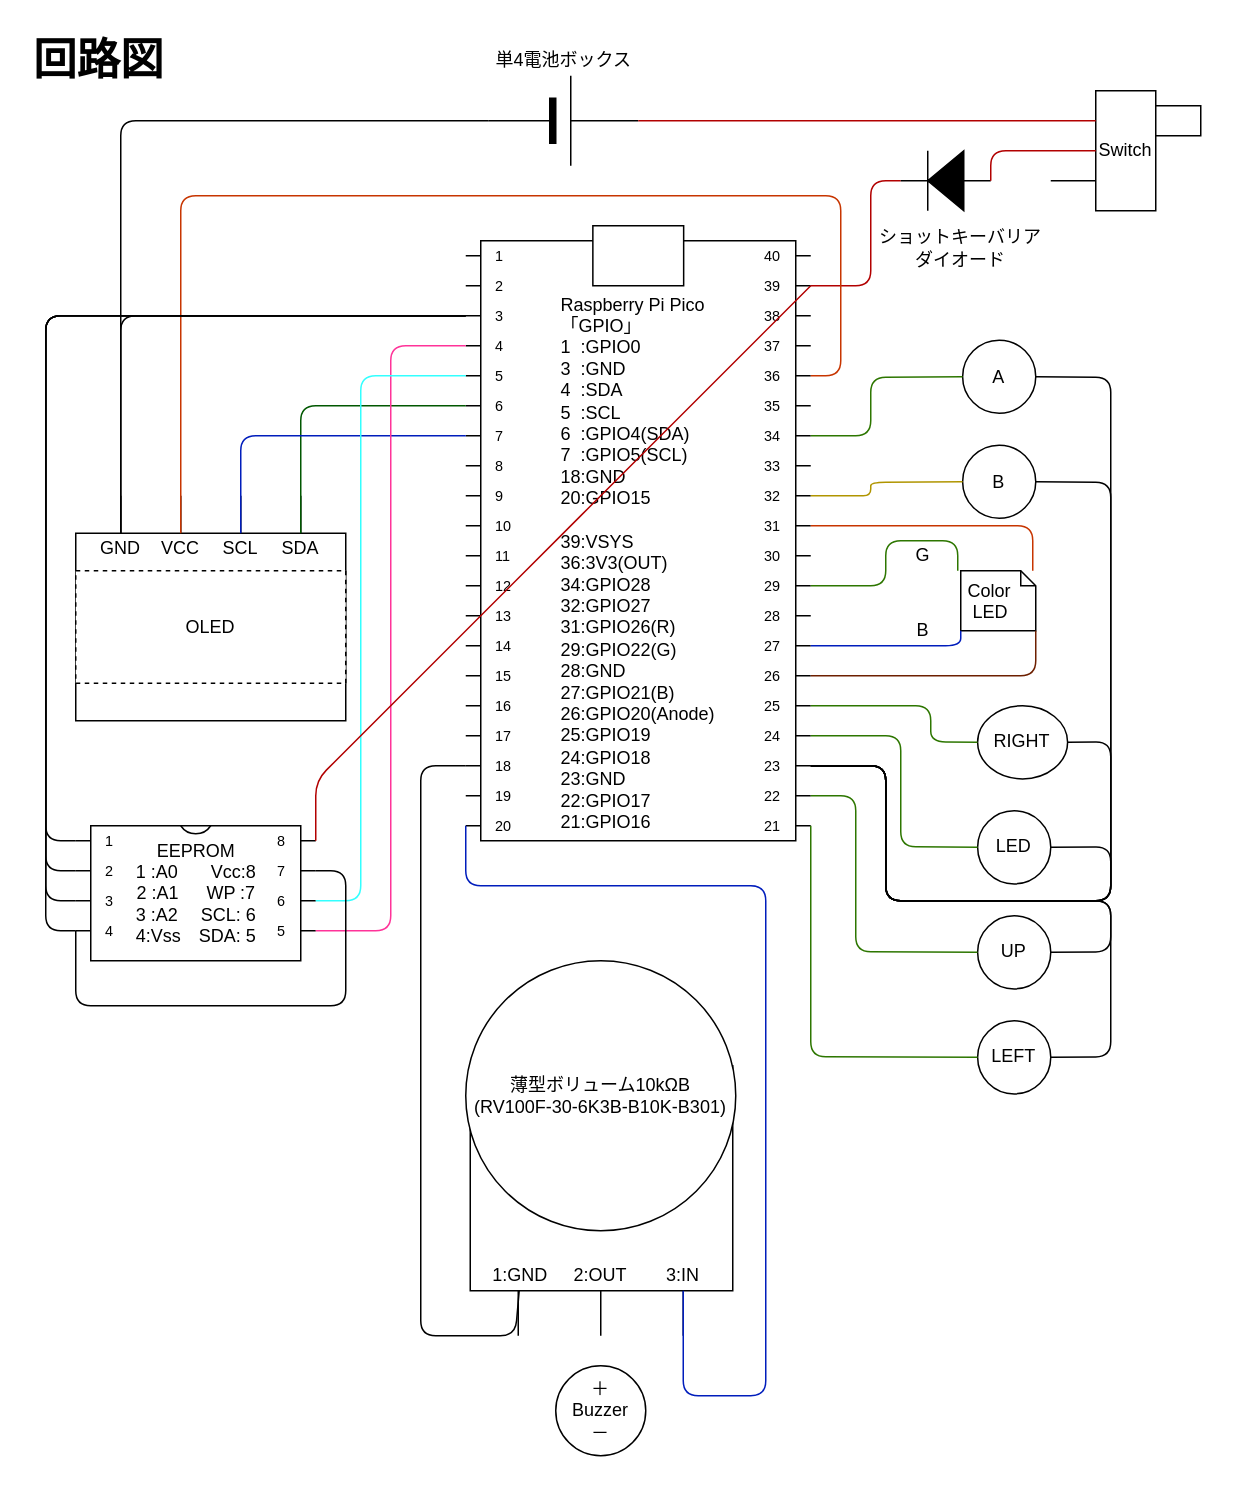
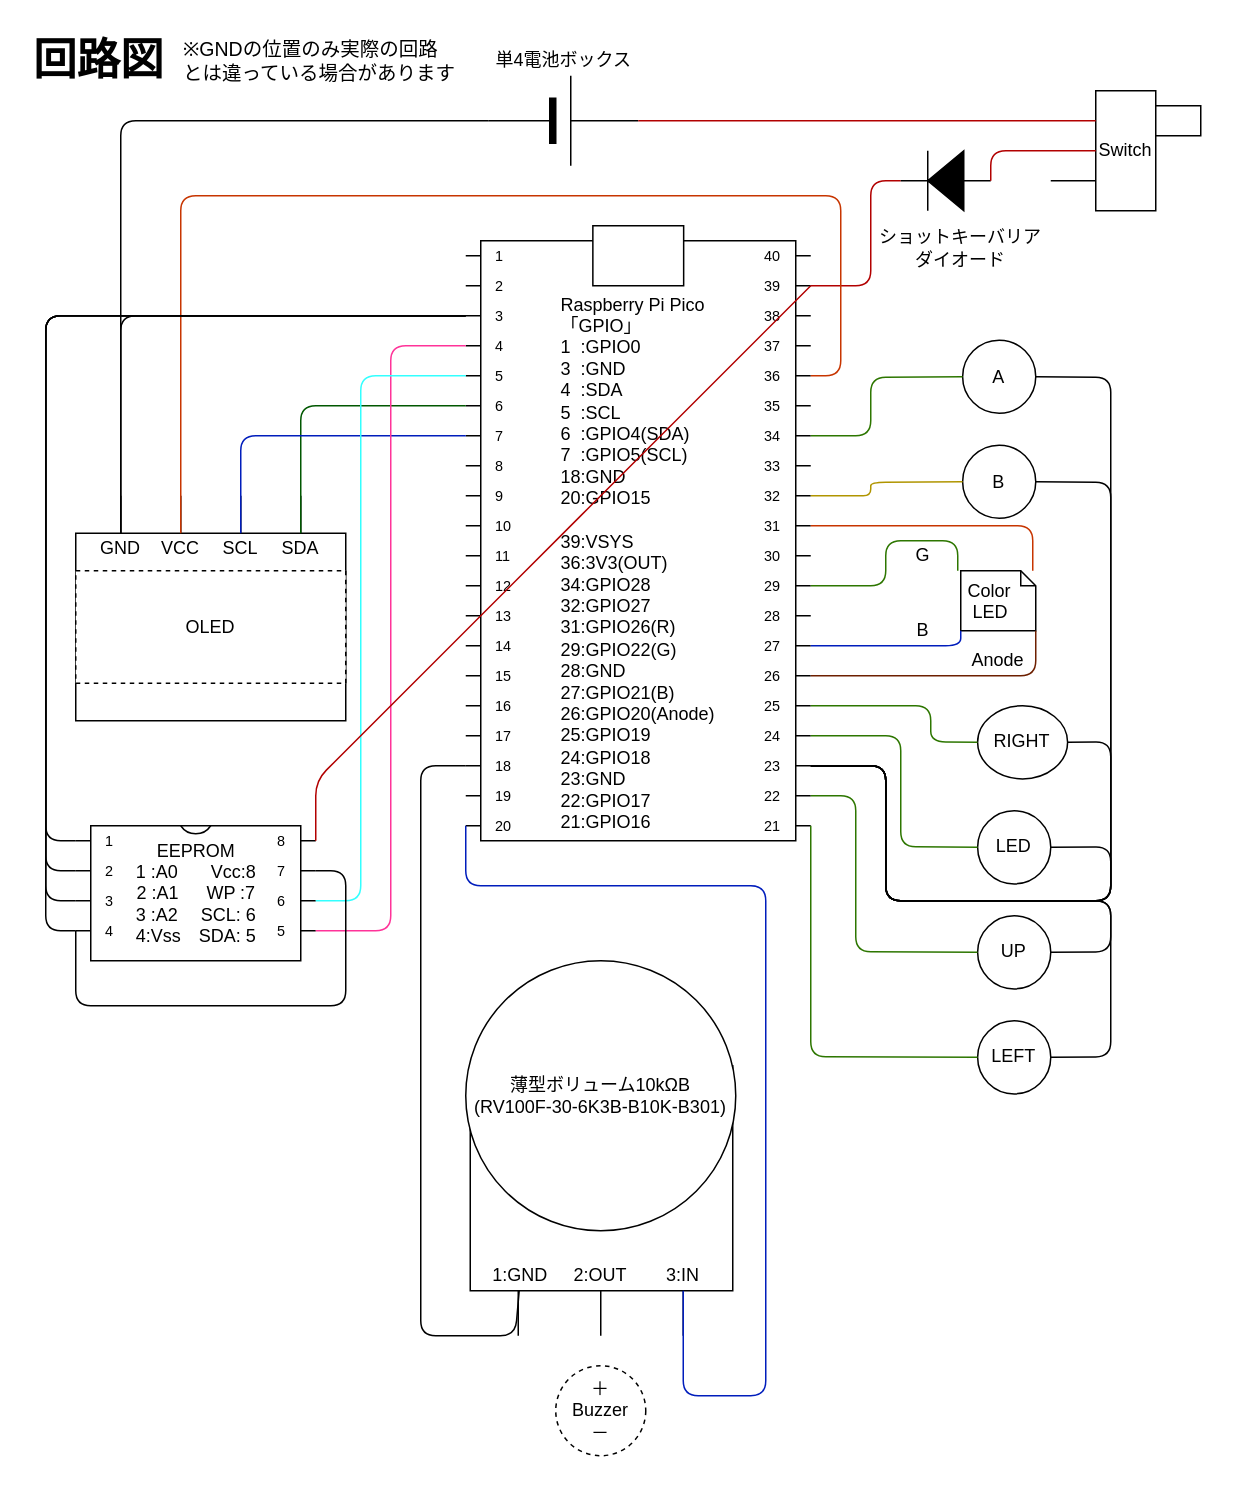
none -> (323, 61)
none -> (998, 661)
(601, 1411) -> (601, 1411)
